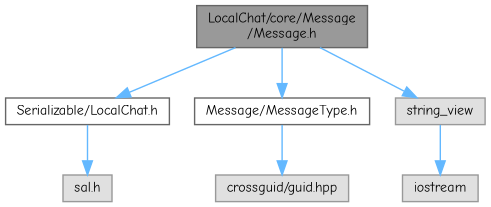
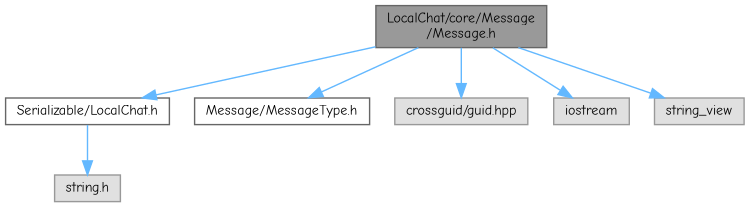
(282, 143) -> (461, 66)
(440, 143) -> (526, 69)
(88, 188) -> (88, 188)
